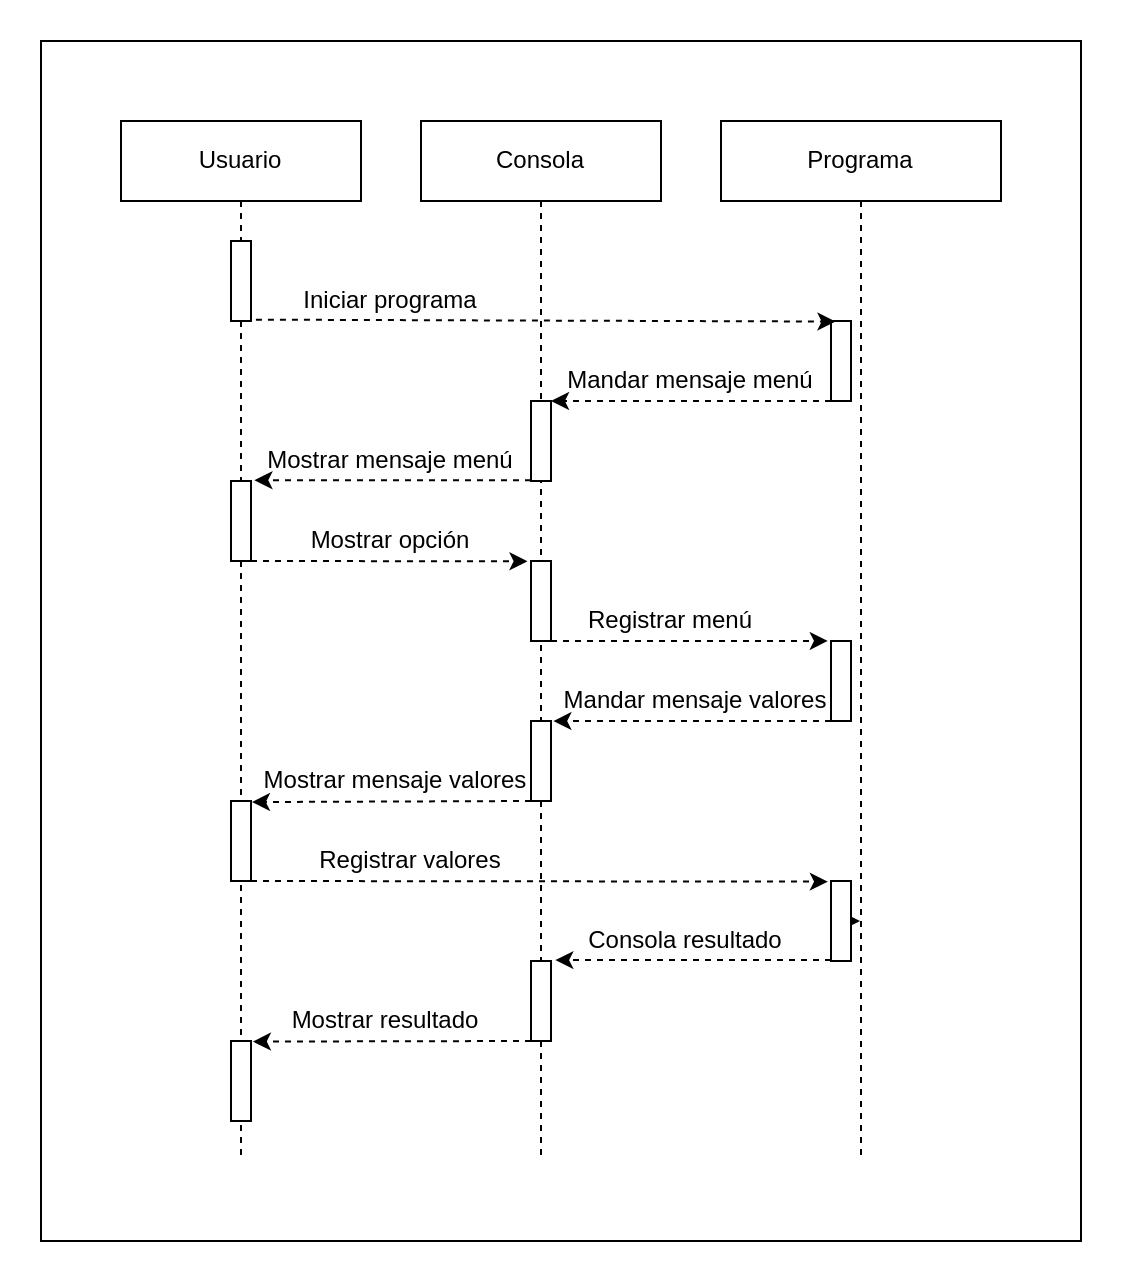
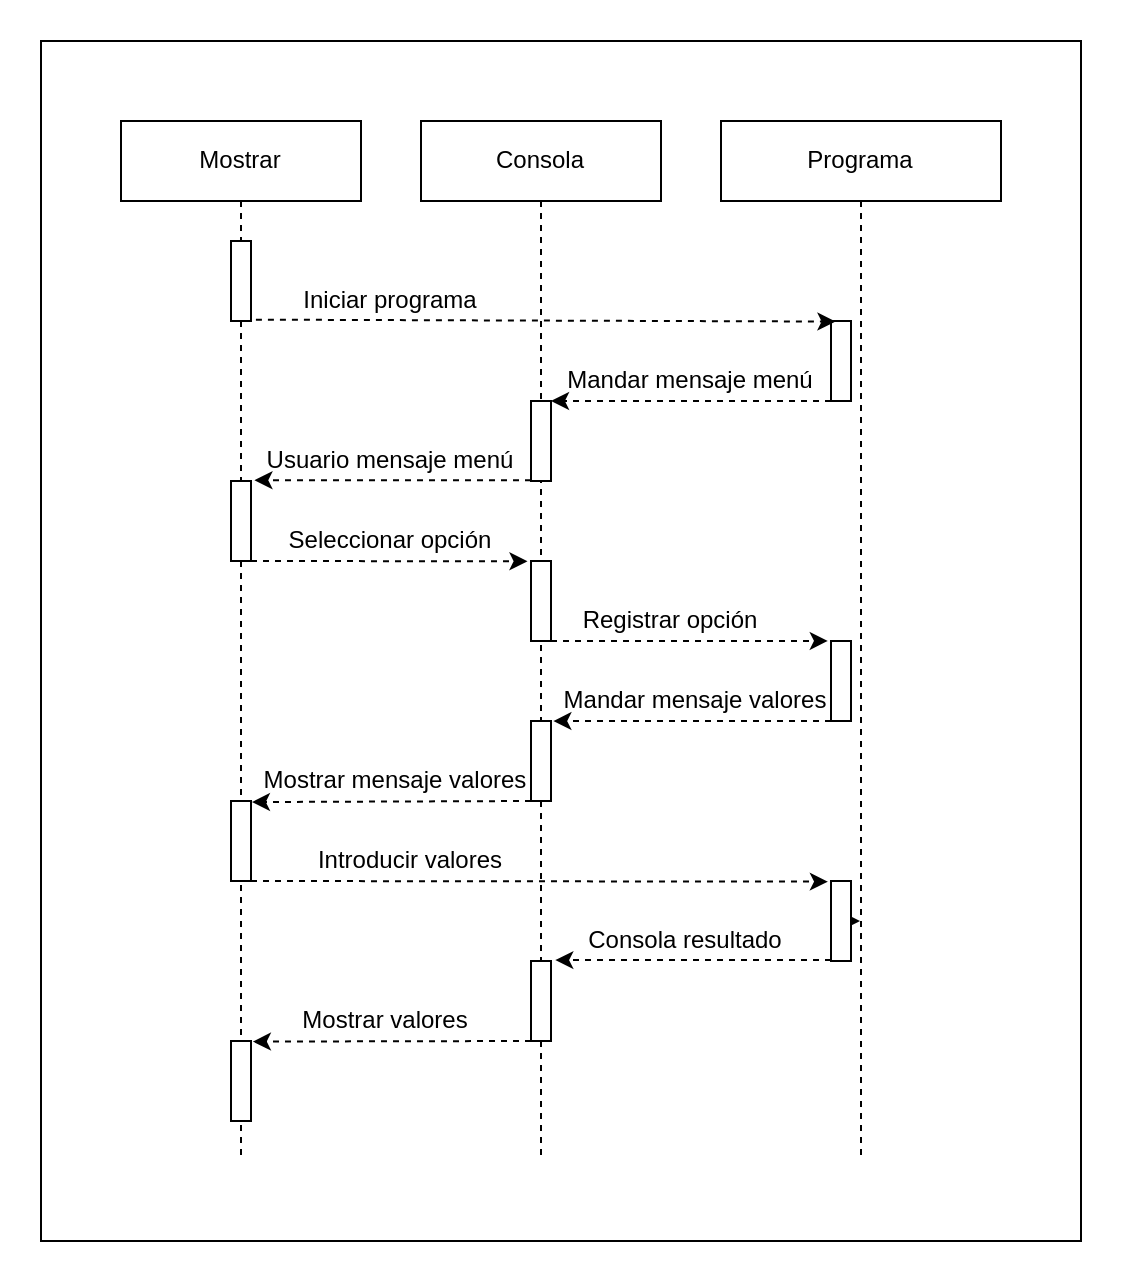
(241, 161) -> (241, 161)
(391, 461) -> (391, 461)
(391, 541) -> (391, 541)
(671, 621) -> (671, 621)
(411, 861) -> (411, 861)
(386, 1021) -> (386, 1021)
